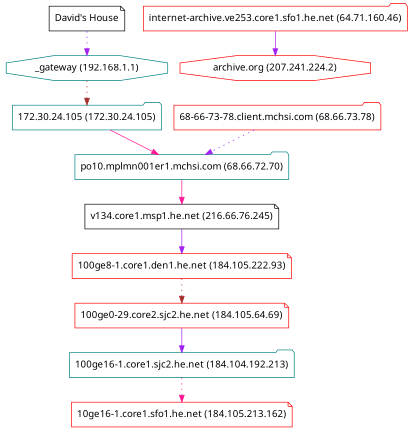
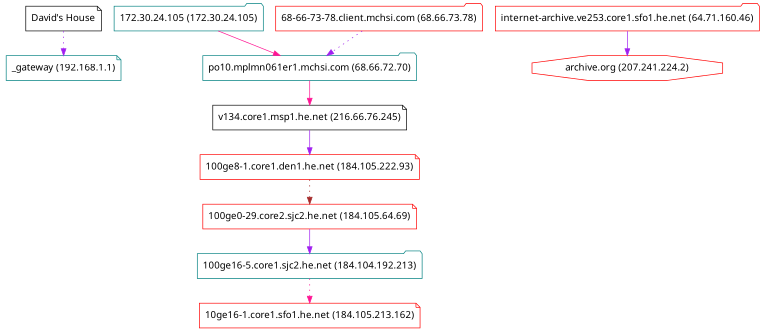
(87, 68) -> (64, 68)
(87, 89) -> none
(182, 167) -> (310, 68)
(182, 365) -> (310, 266)
